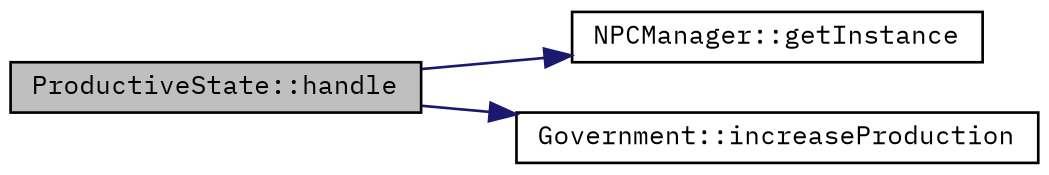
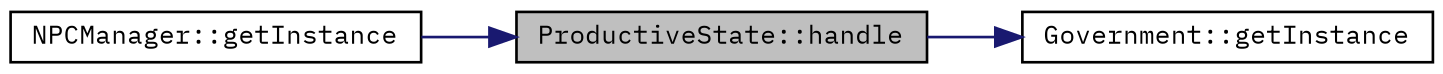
(483, 63) -> (455, 37)
(777, 138) -> (1228, 37)
